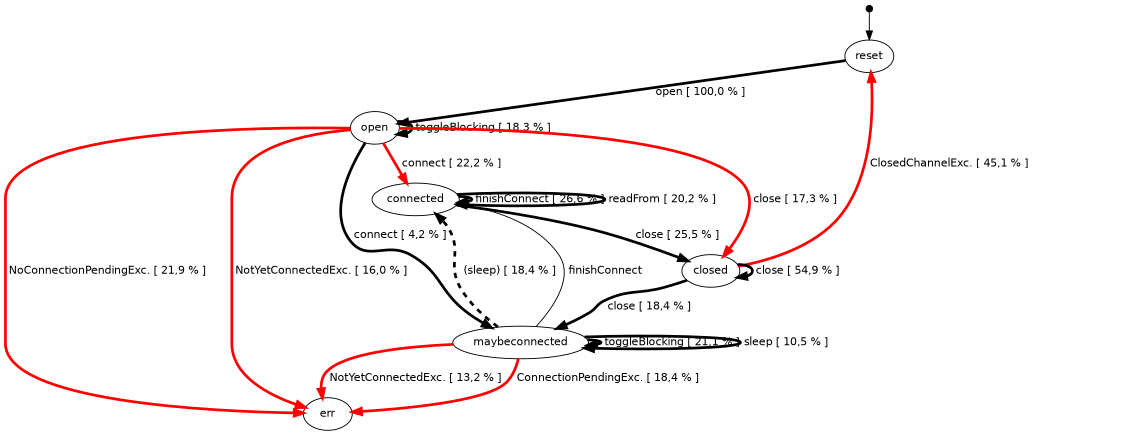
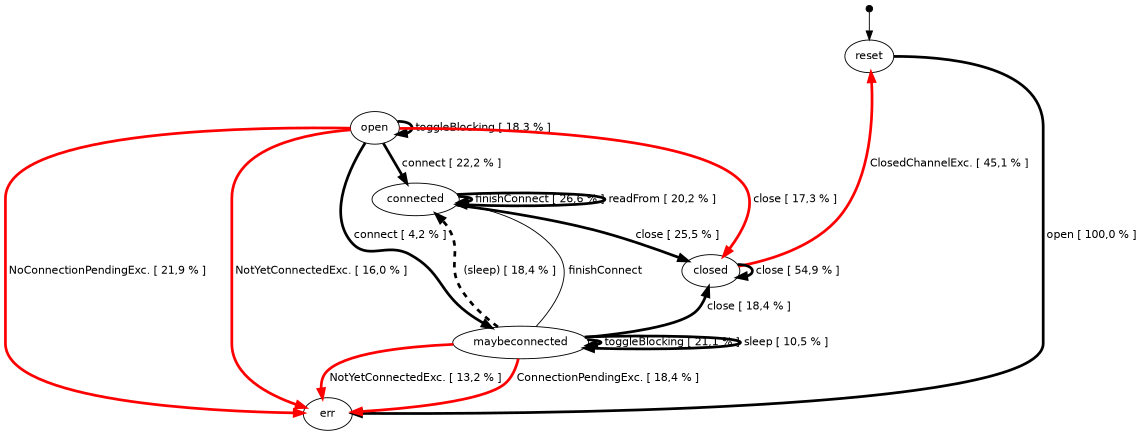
(627, 91) -> (907, 390)
(393, 159) -> (393, 159)
(623, 294) -> (651, 328)
